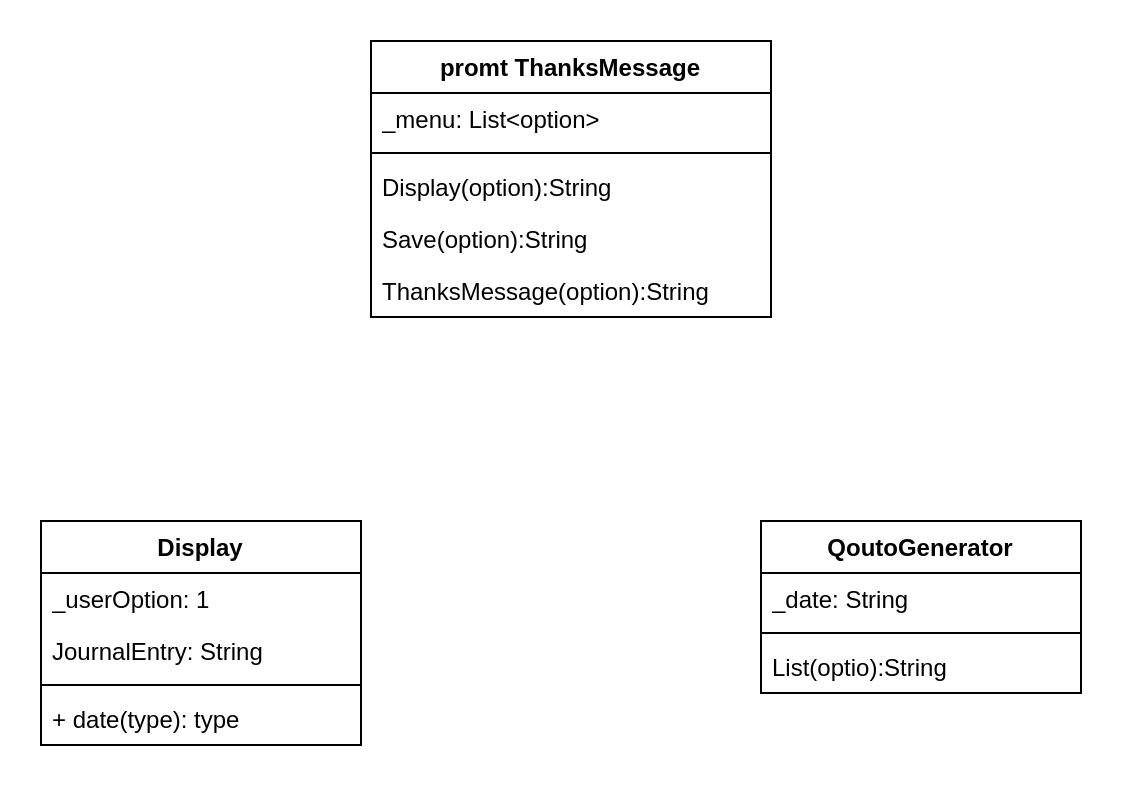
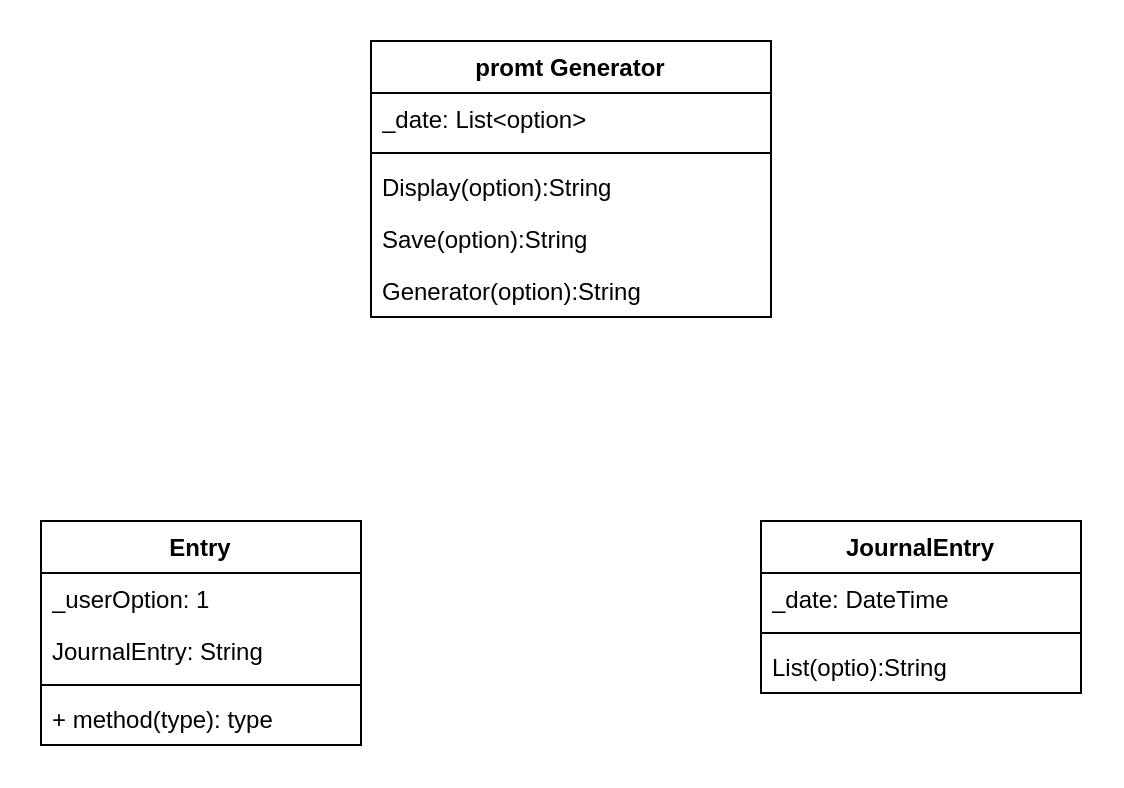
(571, 69) -> (571, 69)
(498, 121) -> (498, 121)
(562, 293) -> (535, 293)
(201, 549) -> (201, 549)
(921, 549) -> (921, 549)
(851, 601) -> (864, 601)
(165, 721) -> (178, 721)
